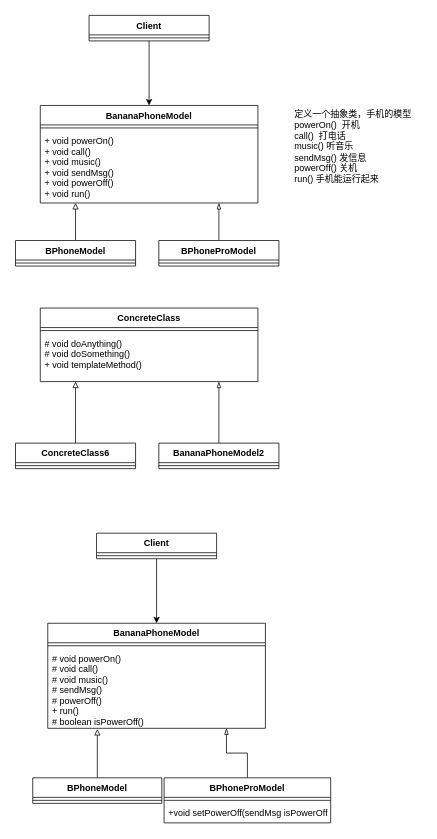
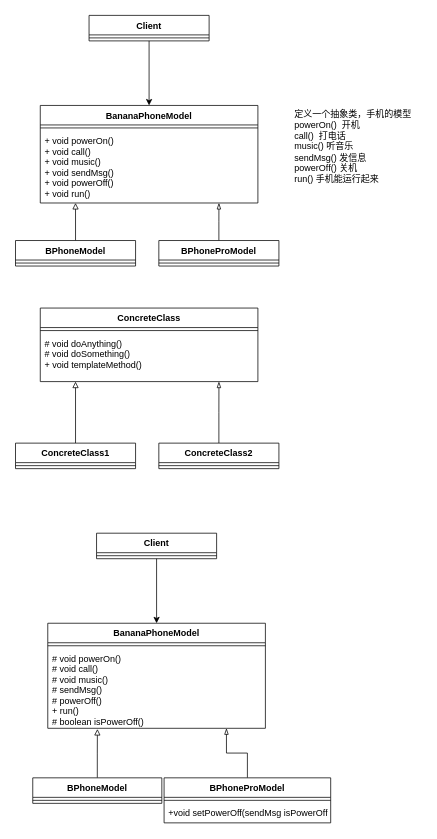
(75, 453) -> (75, 453)
(218, 453) -> (218, 453)
